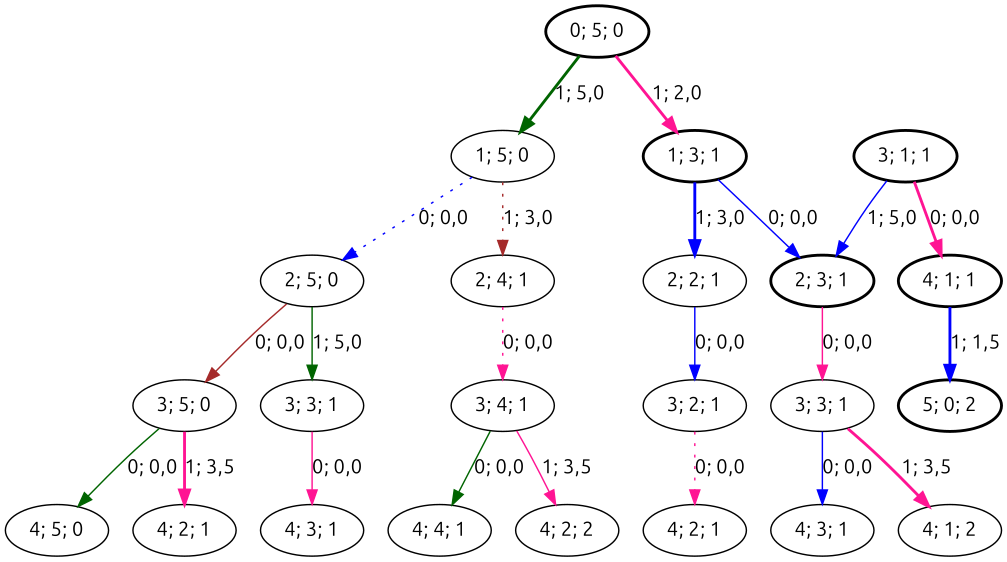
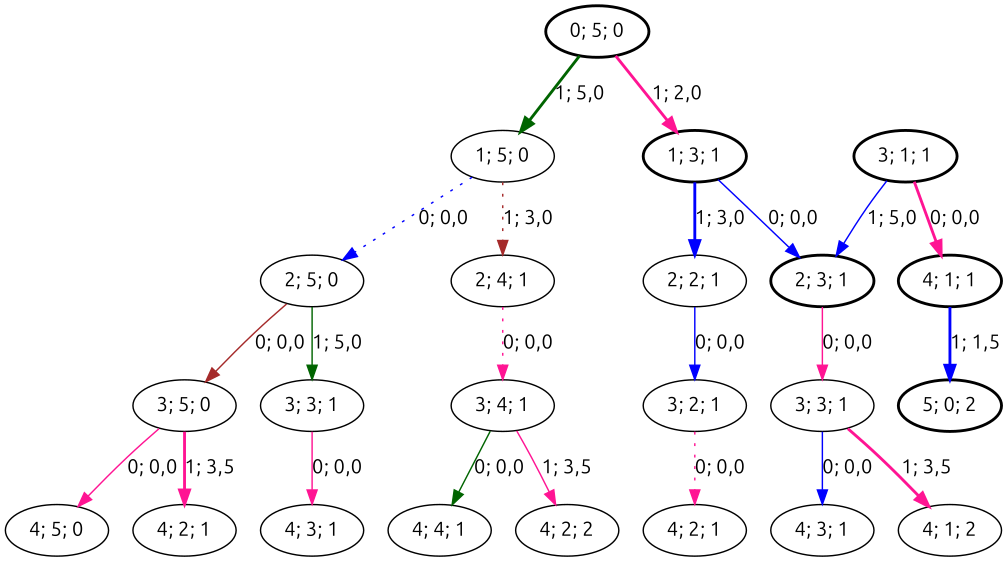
(123, 462) -> (123, 462)
